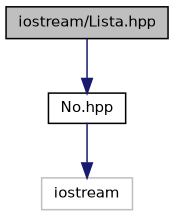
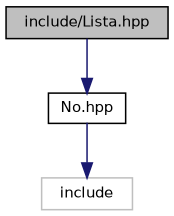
(87, 23) -> (87, 23)
(87, 194) -> (87, 194)
